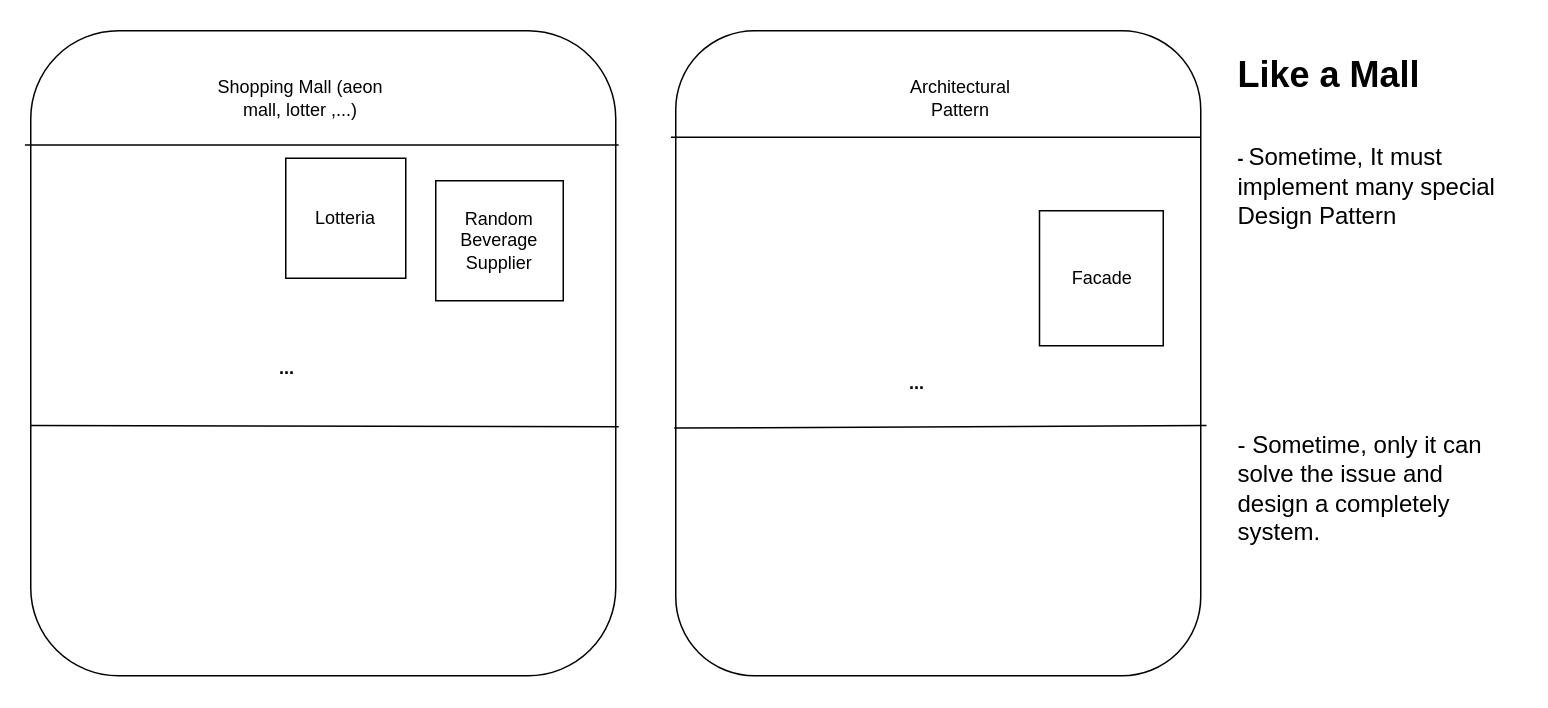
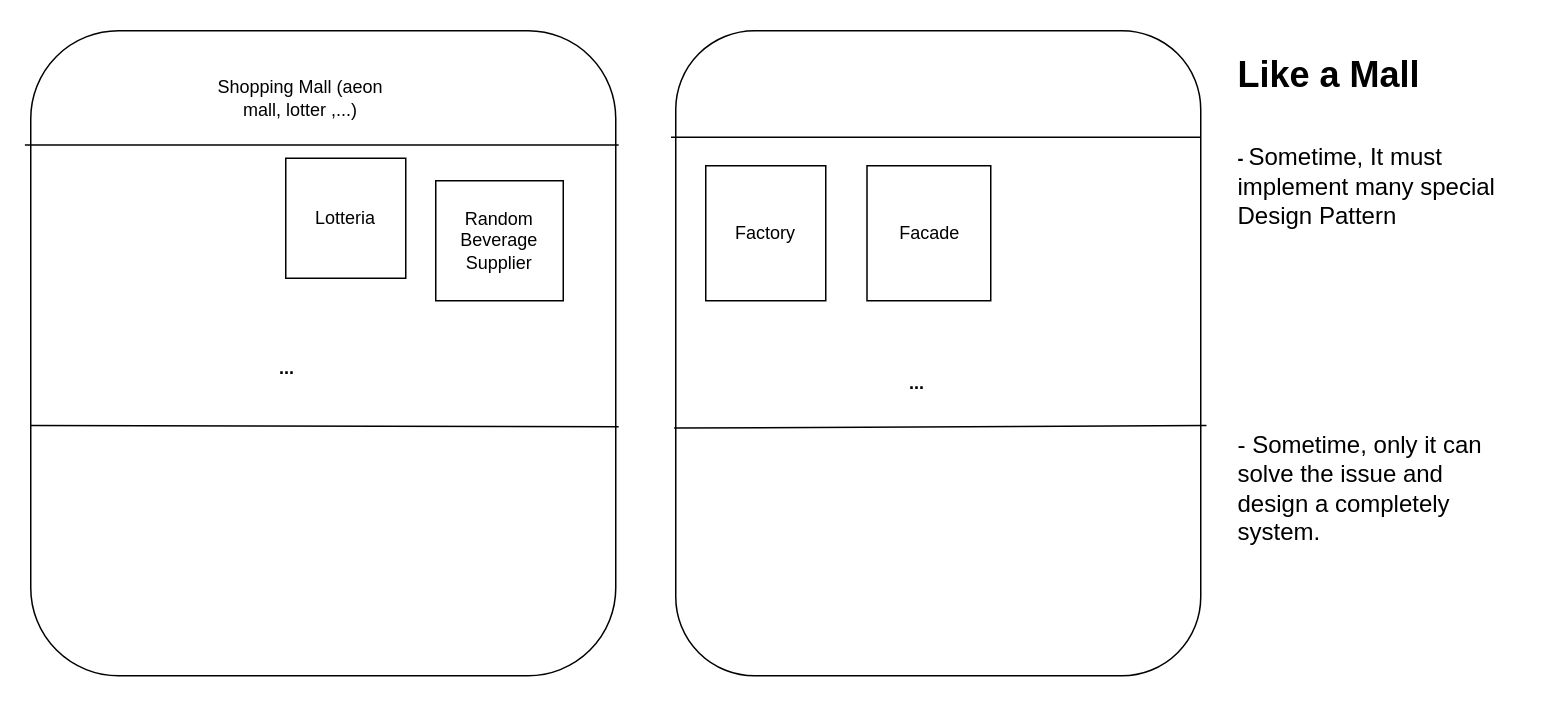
(961, 98) -> none
none -> (766, 233)
(1101, 278) -> (929, 233)
